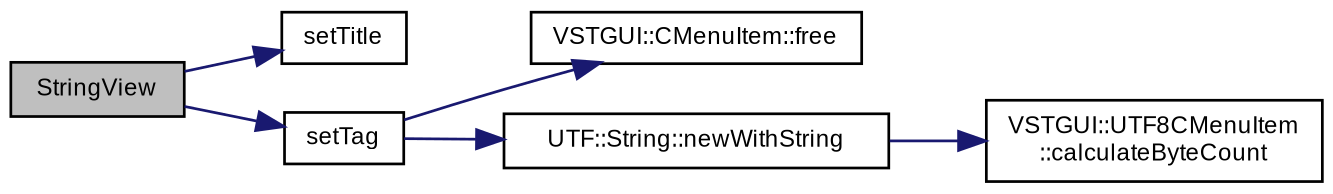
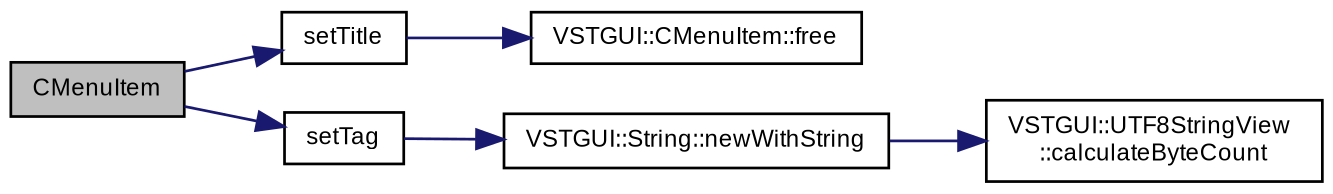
(98, 89) -> (98, 89)
(489, 94) -> (454, 38)
(696, 141) -> (696, 141)
(1154, 141) -> (1154, 141)
